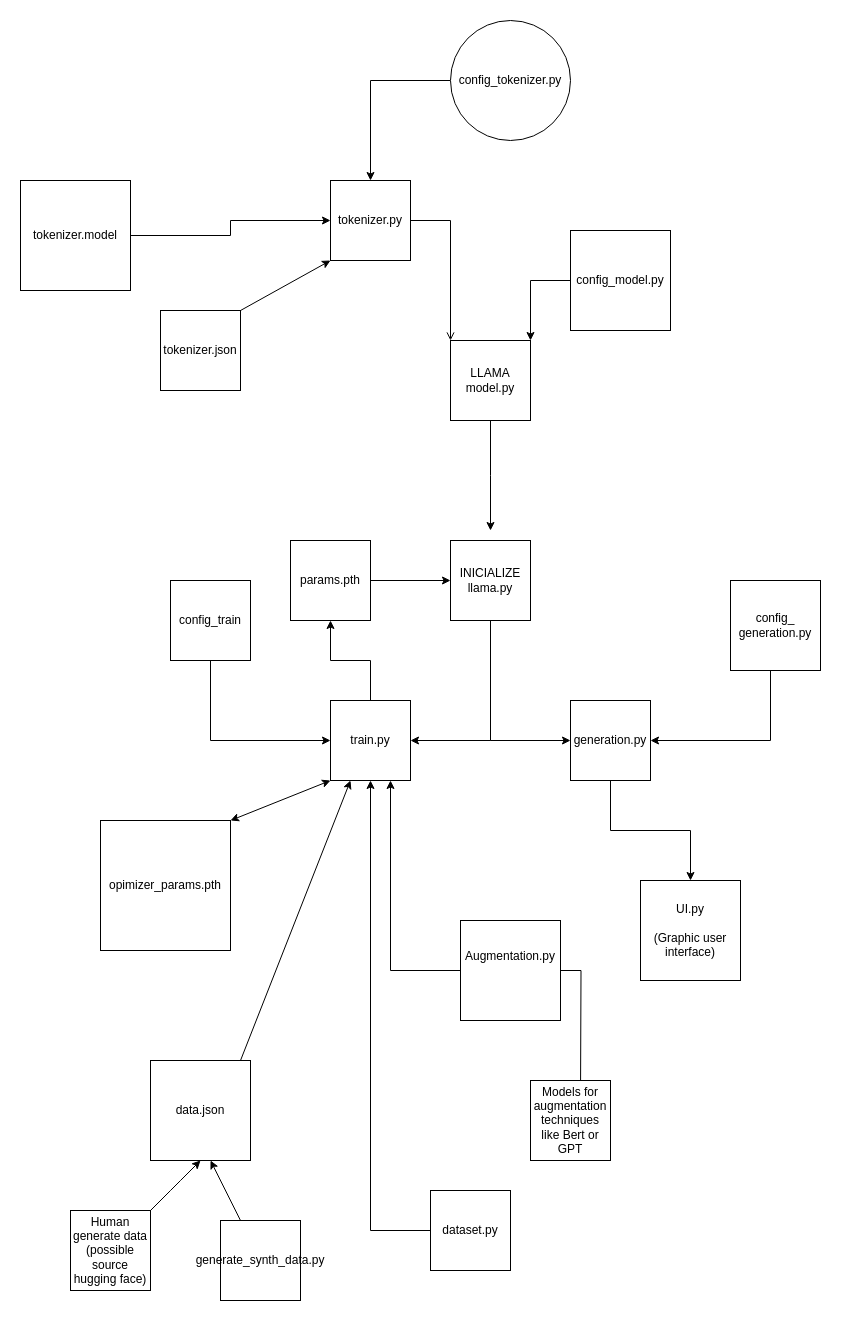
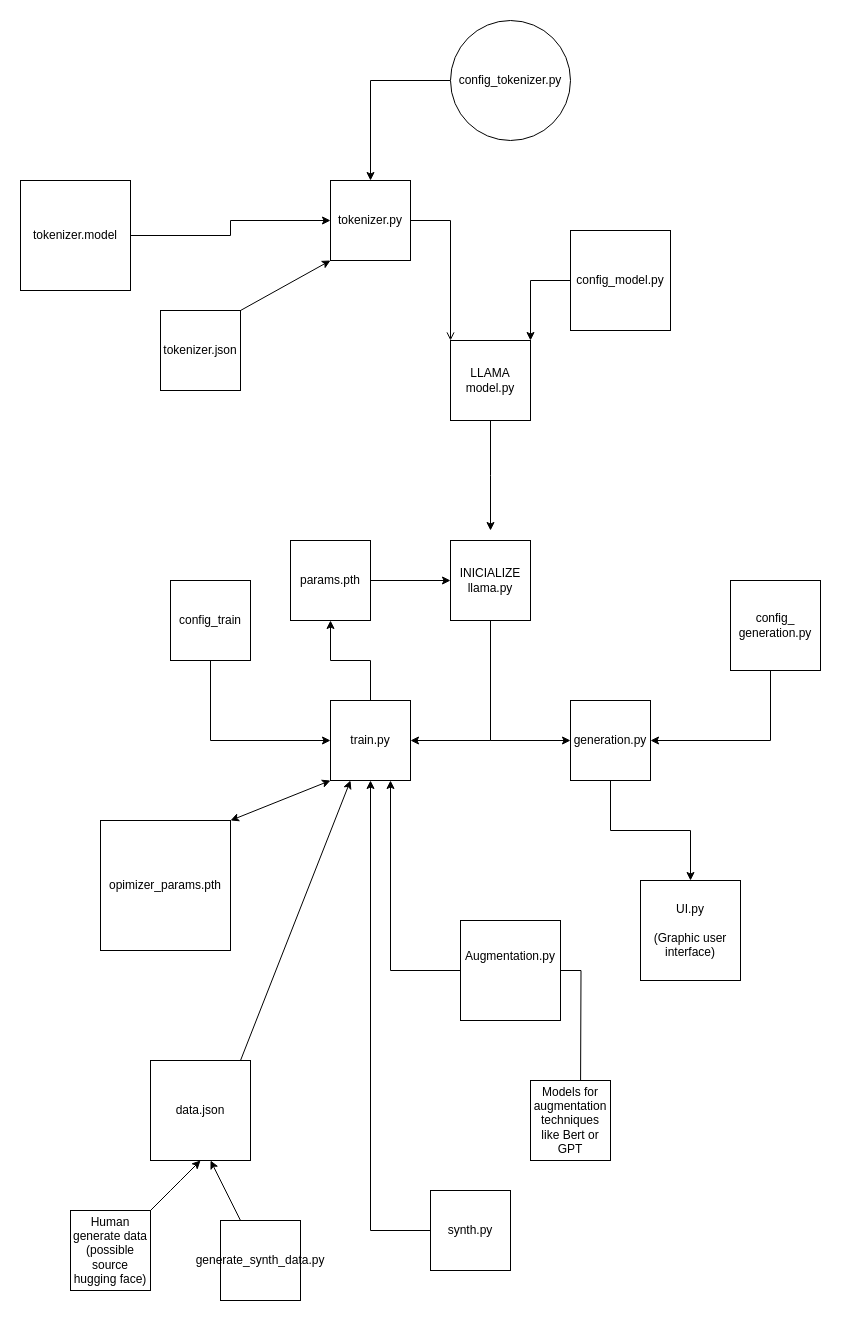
(471, 1231) -> (471, 1231)
